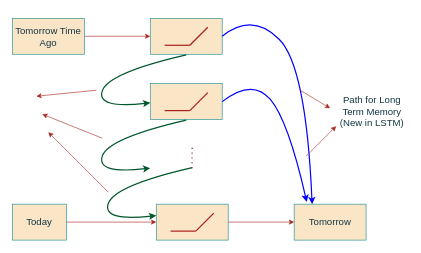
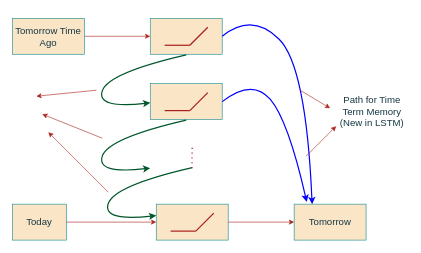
(372, 111) -> (372, 111)
